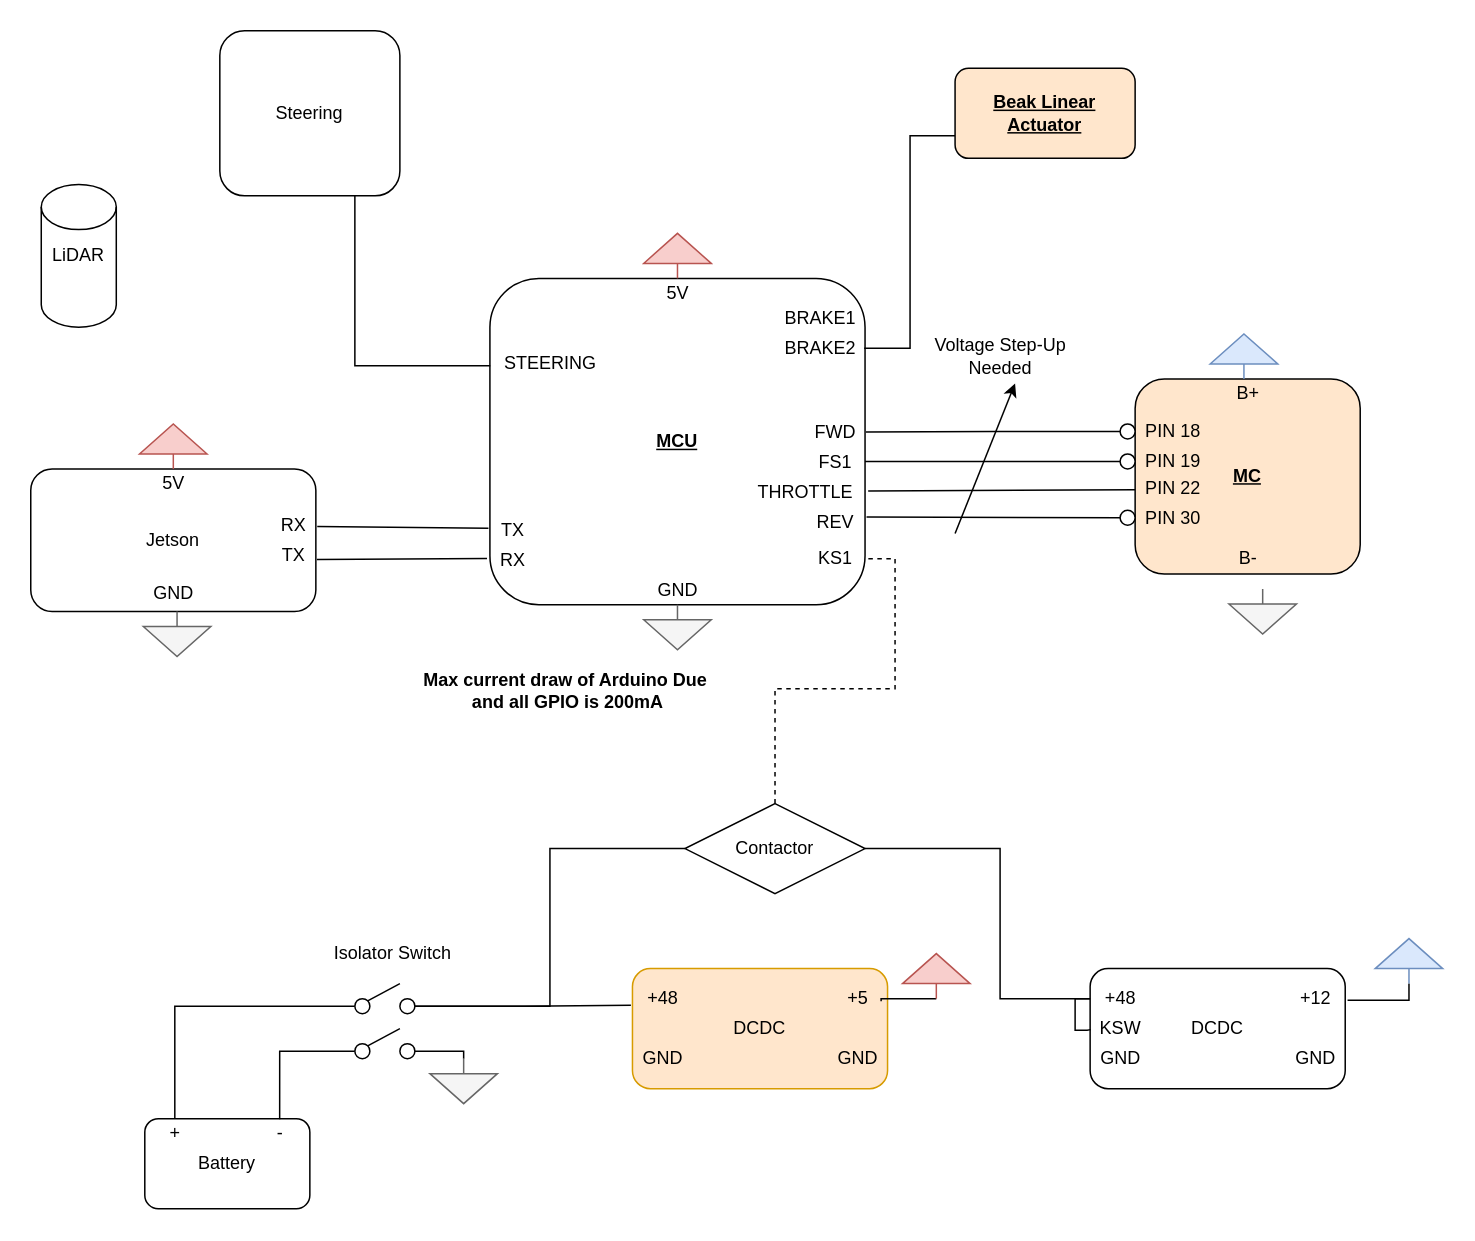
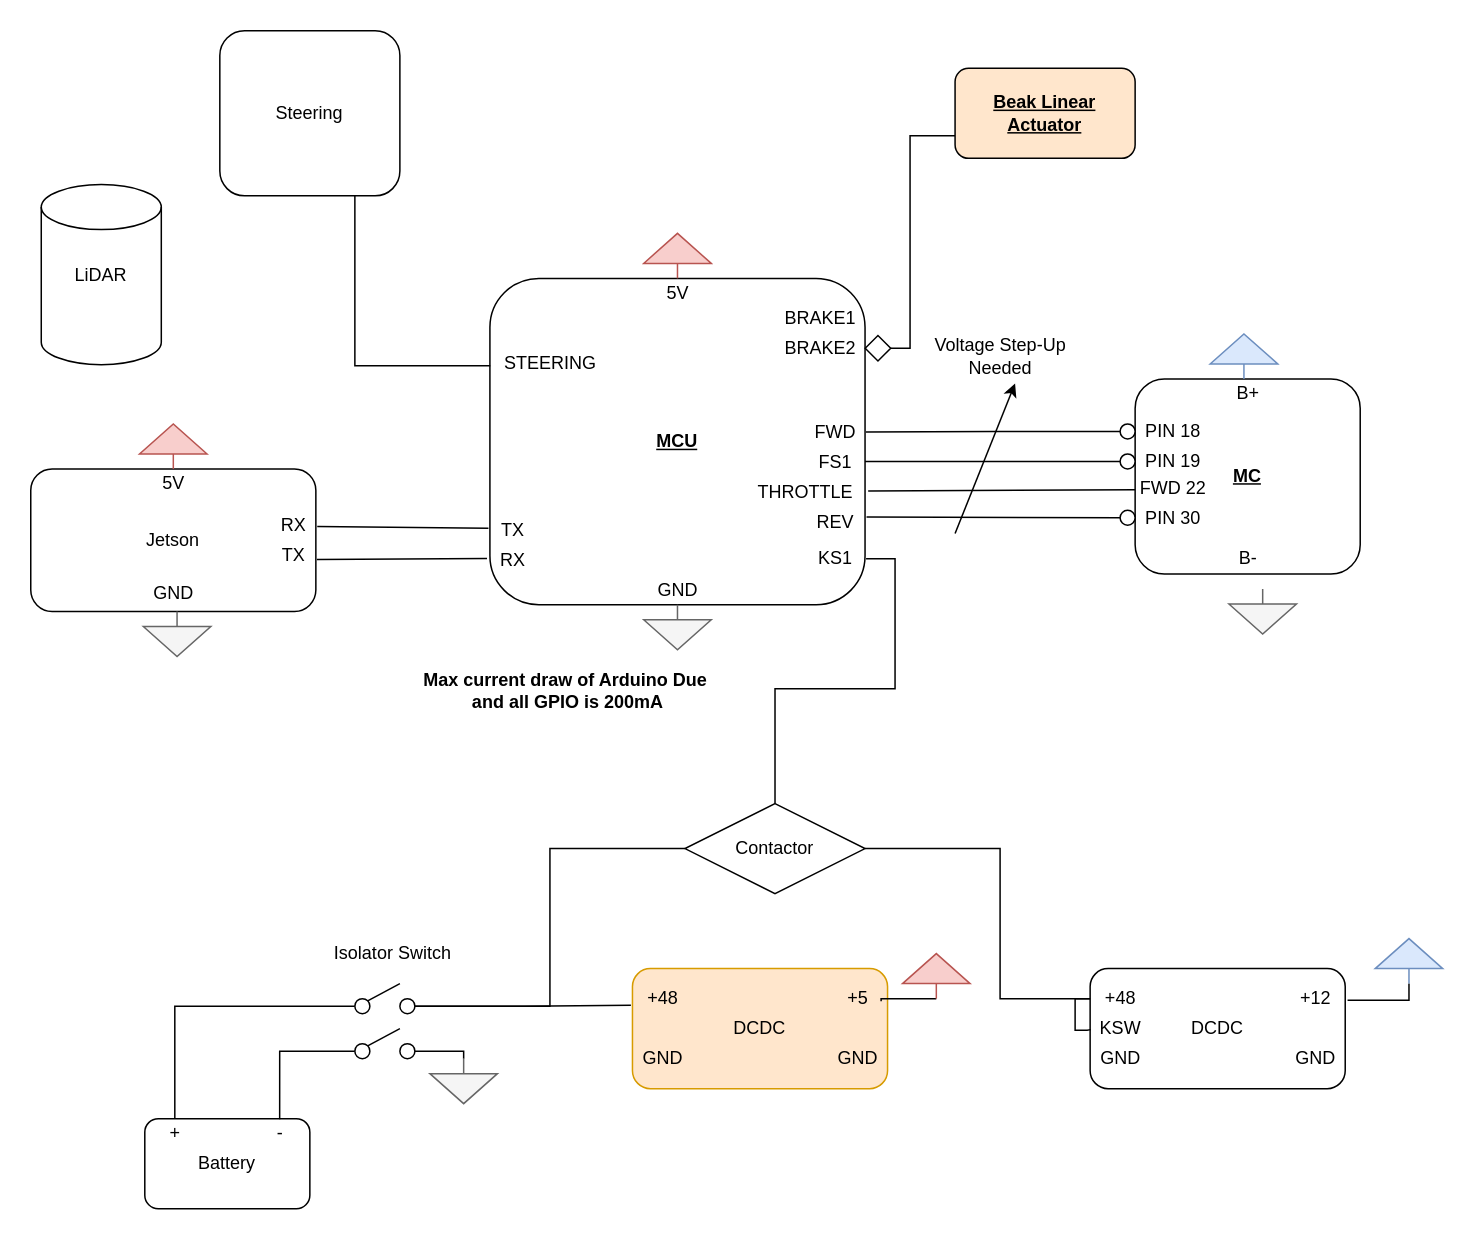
(79, 256) -> (101, 275)
(878, 348) -> (891, 348)
(1247, 476) -> (1247, 476)
(1173, 488) -> (1173, 488)
(858, 689) -> (858, 689)
